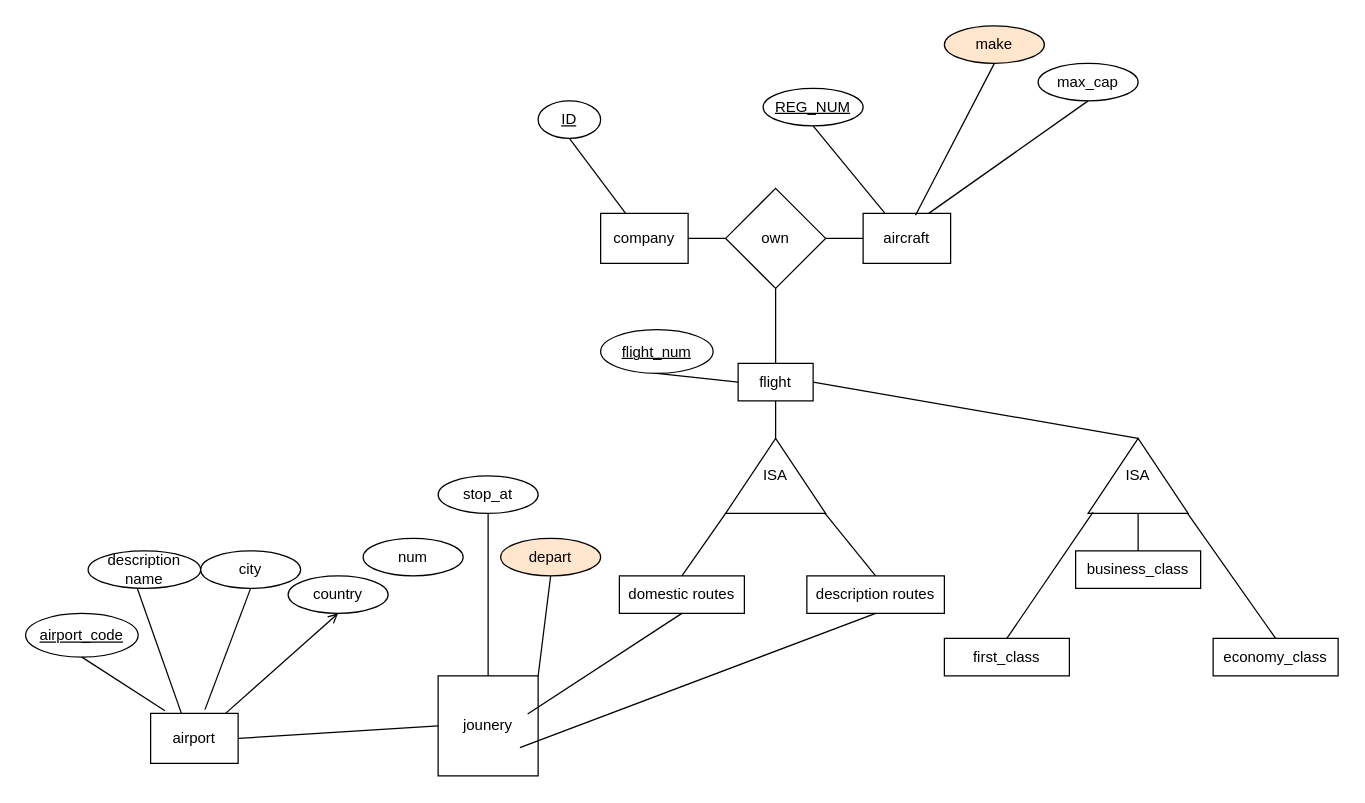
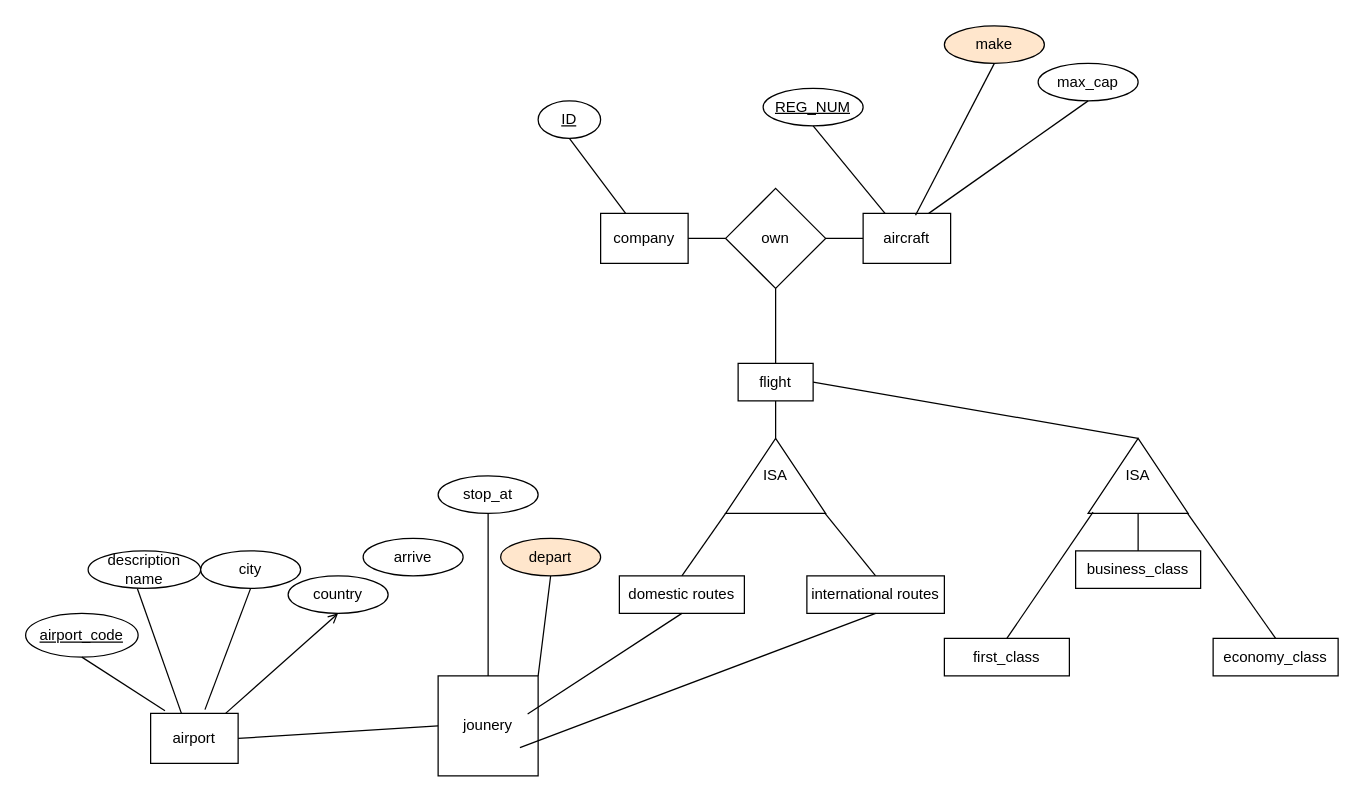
(657, 351) -> none
(698, 378) -> none
(413, 557) -> (413, 557)
(876, 594) -> (876, 594)
